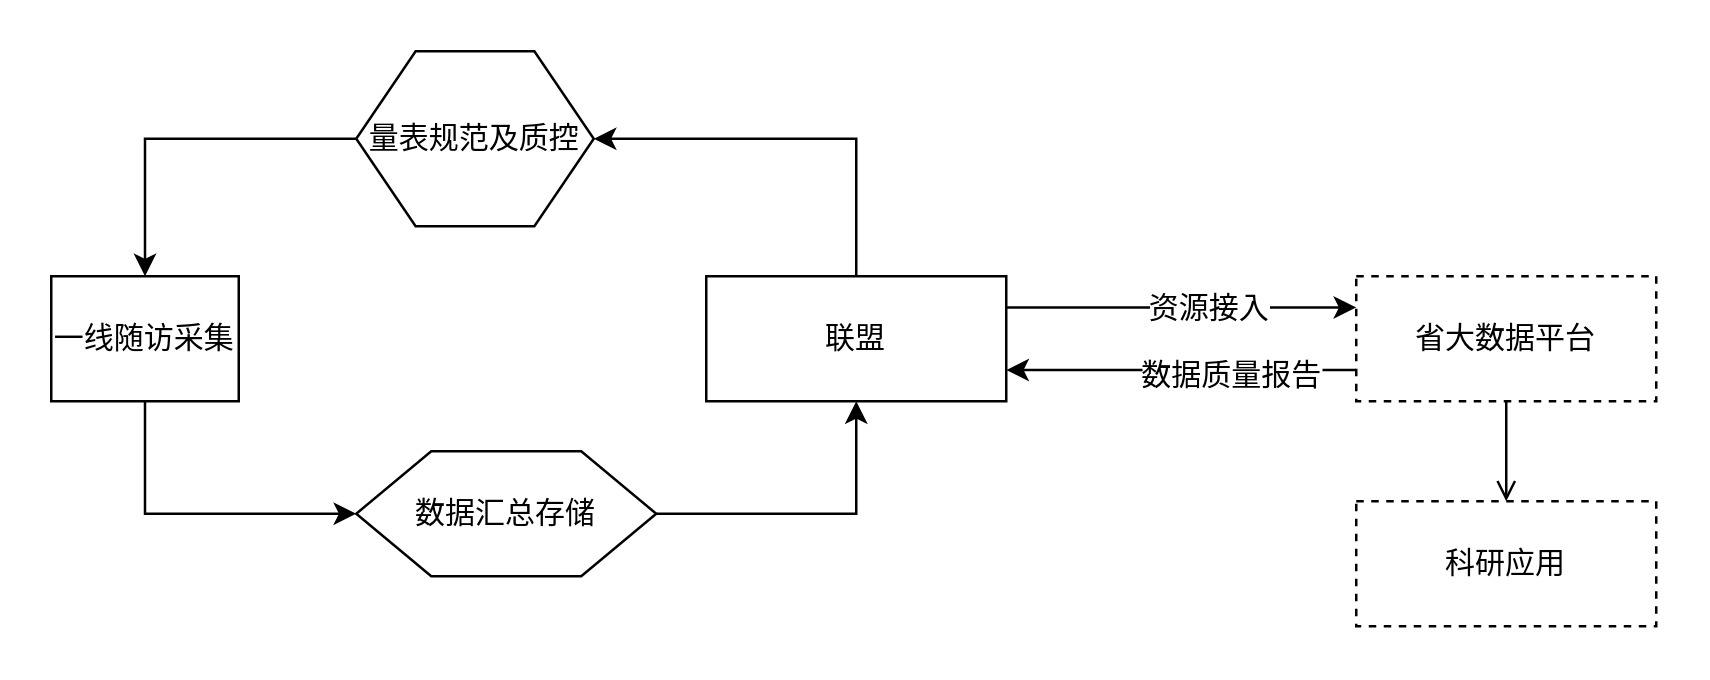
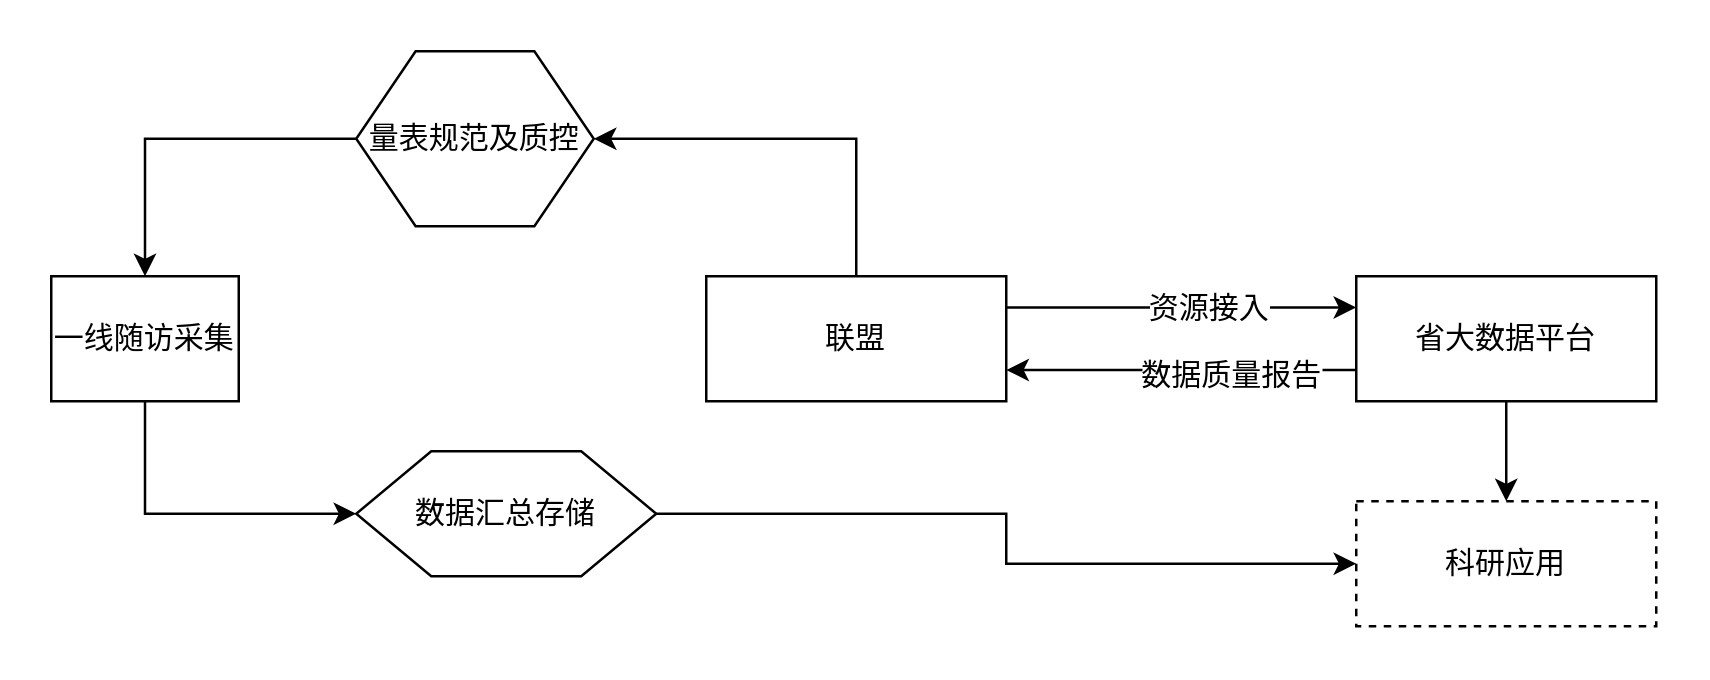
(1506, 339) -> (1506, 339)
(856, 465) -> (1073, 564)
(1506, 487) -> (1506, 483)
